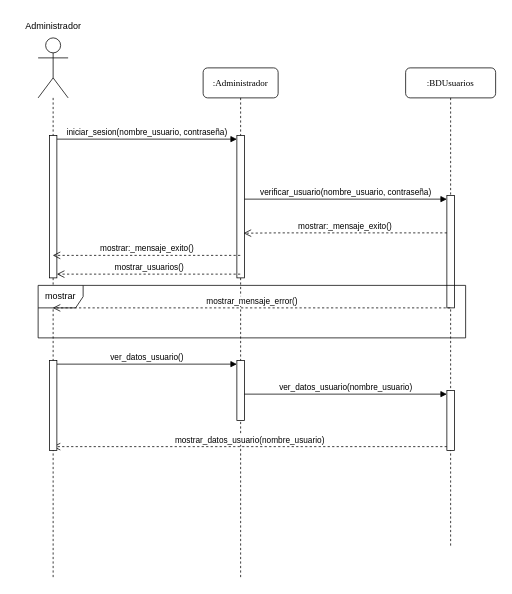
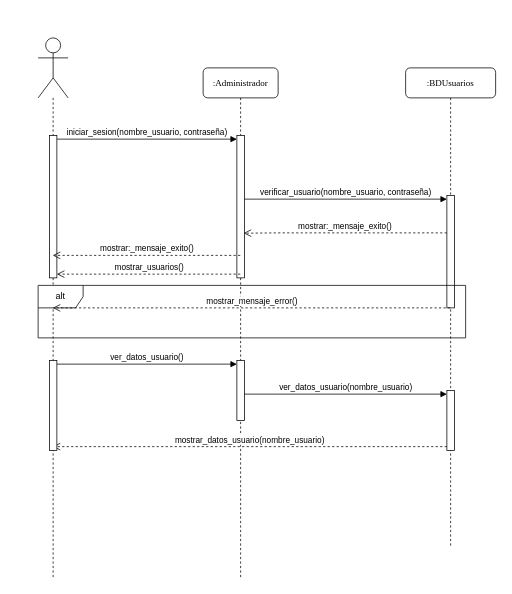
(53, 27) -> none
(60, 297) -> (60, 297)
